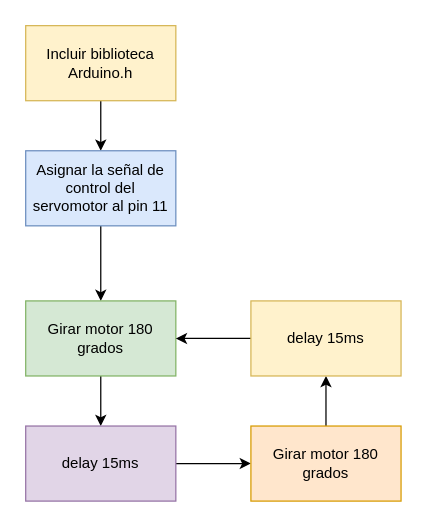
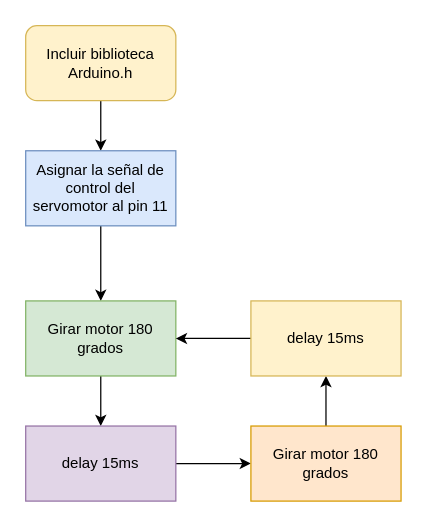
(101, 63) -> (101, 63)
